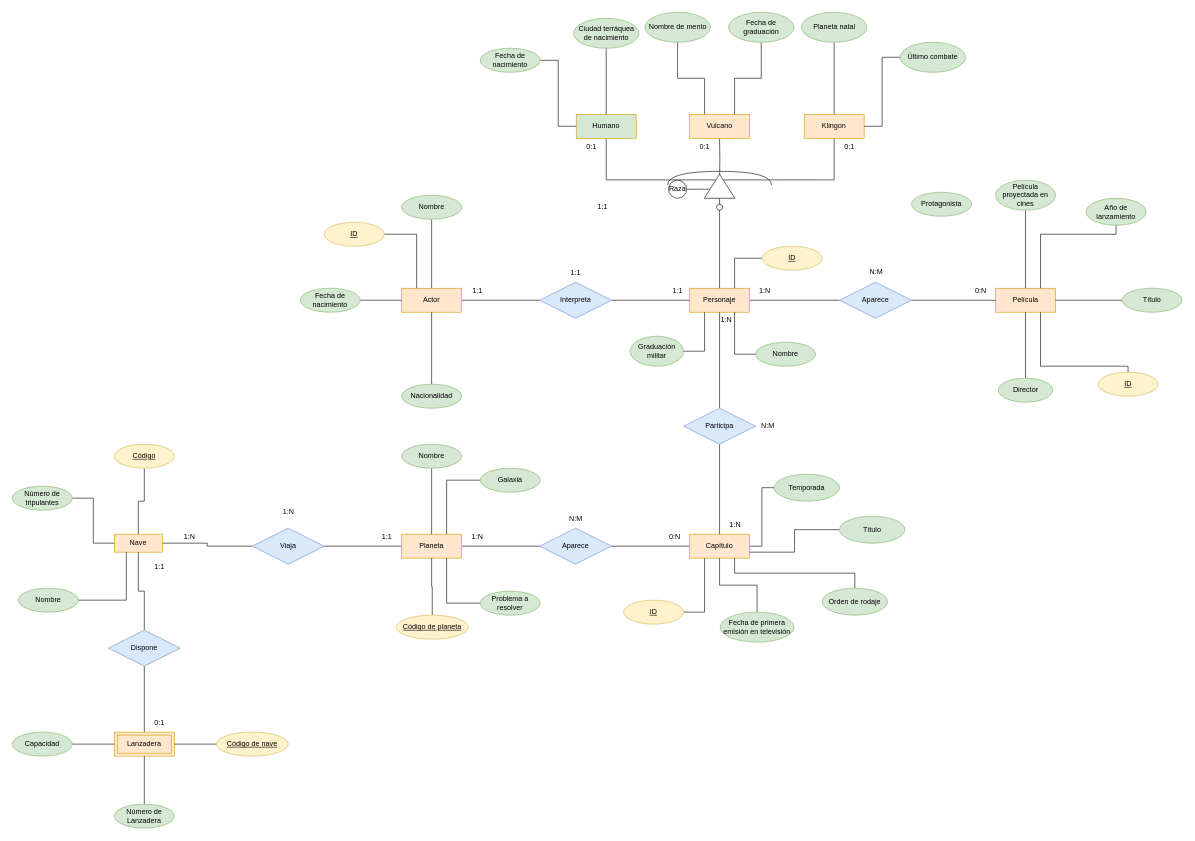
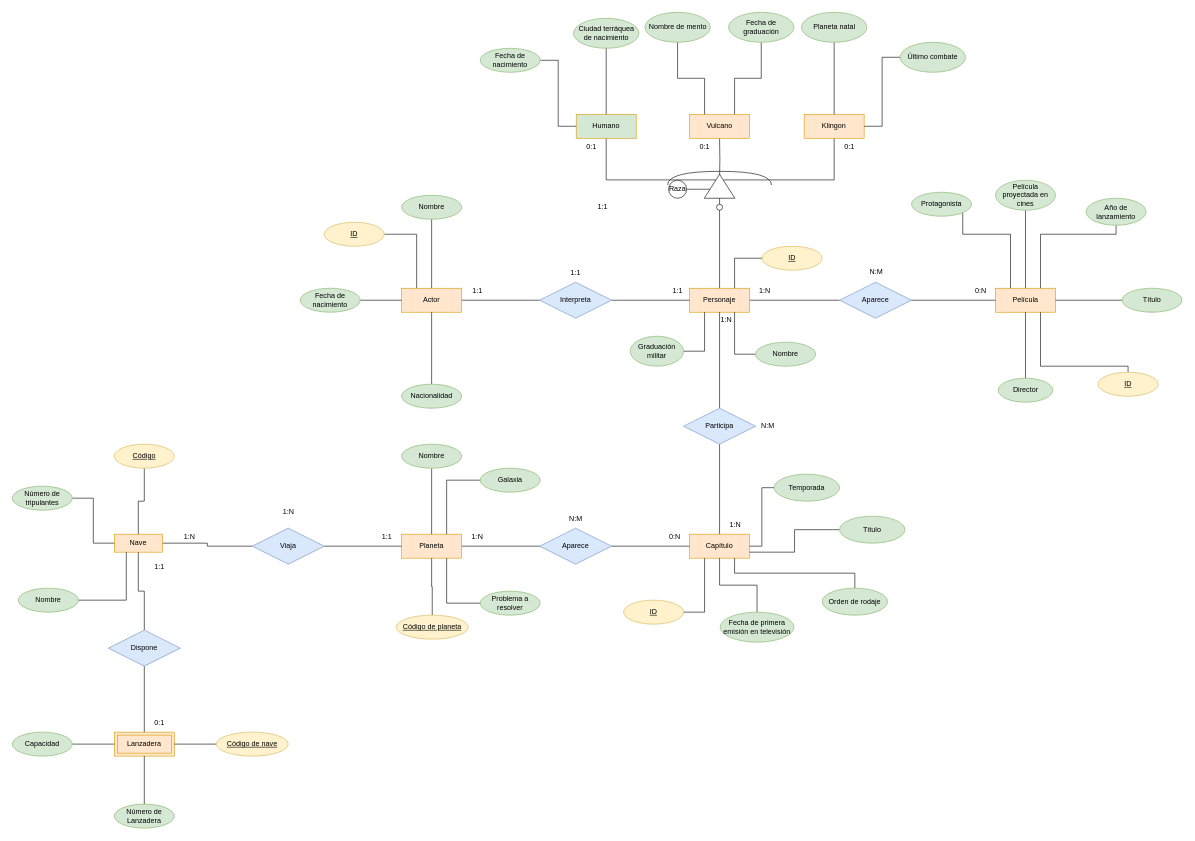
none -> (1004, 234)
